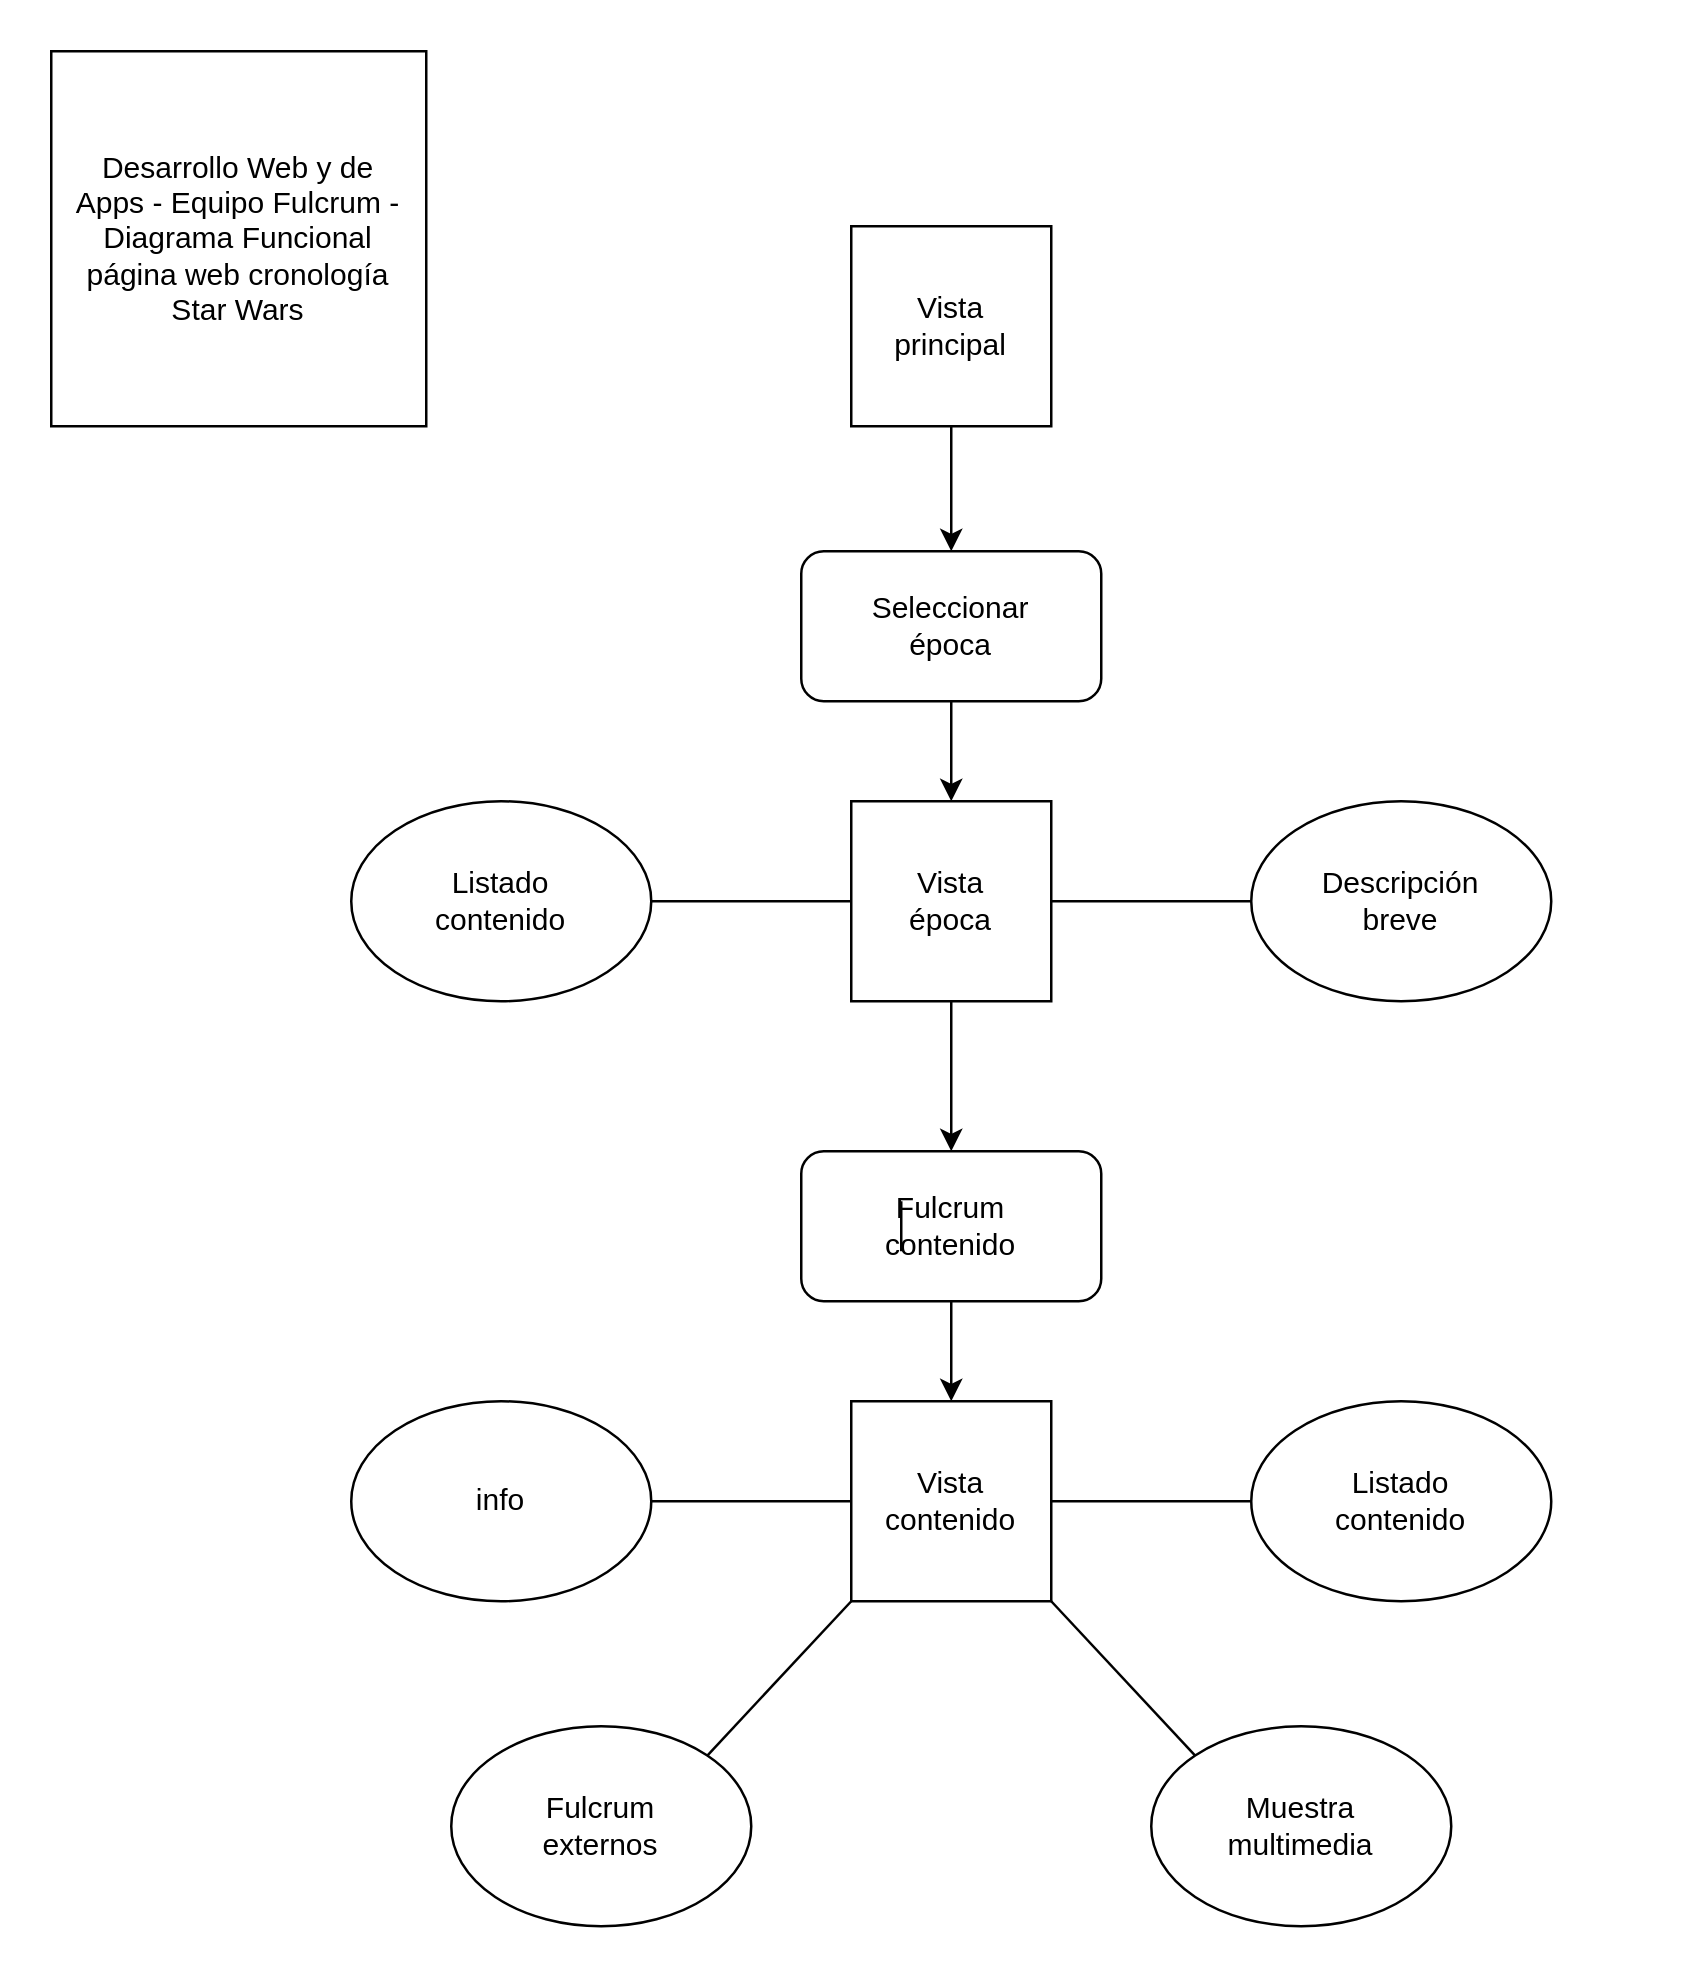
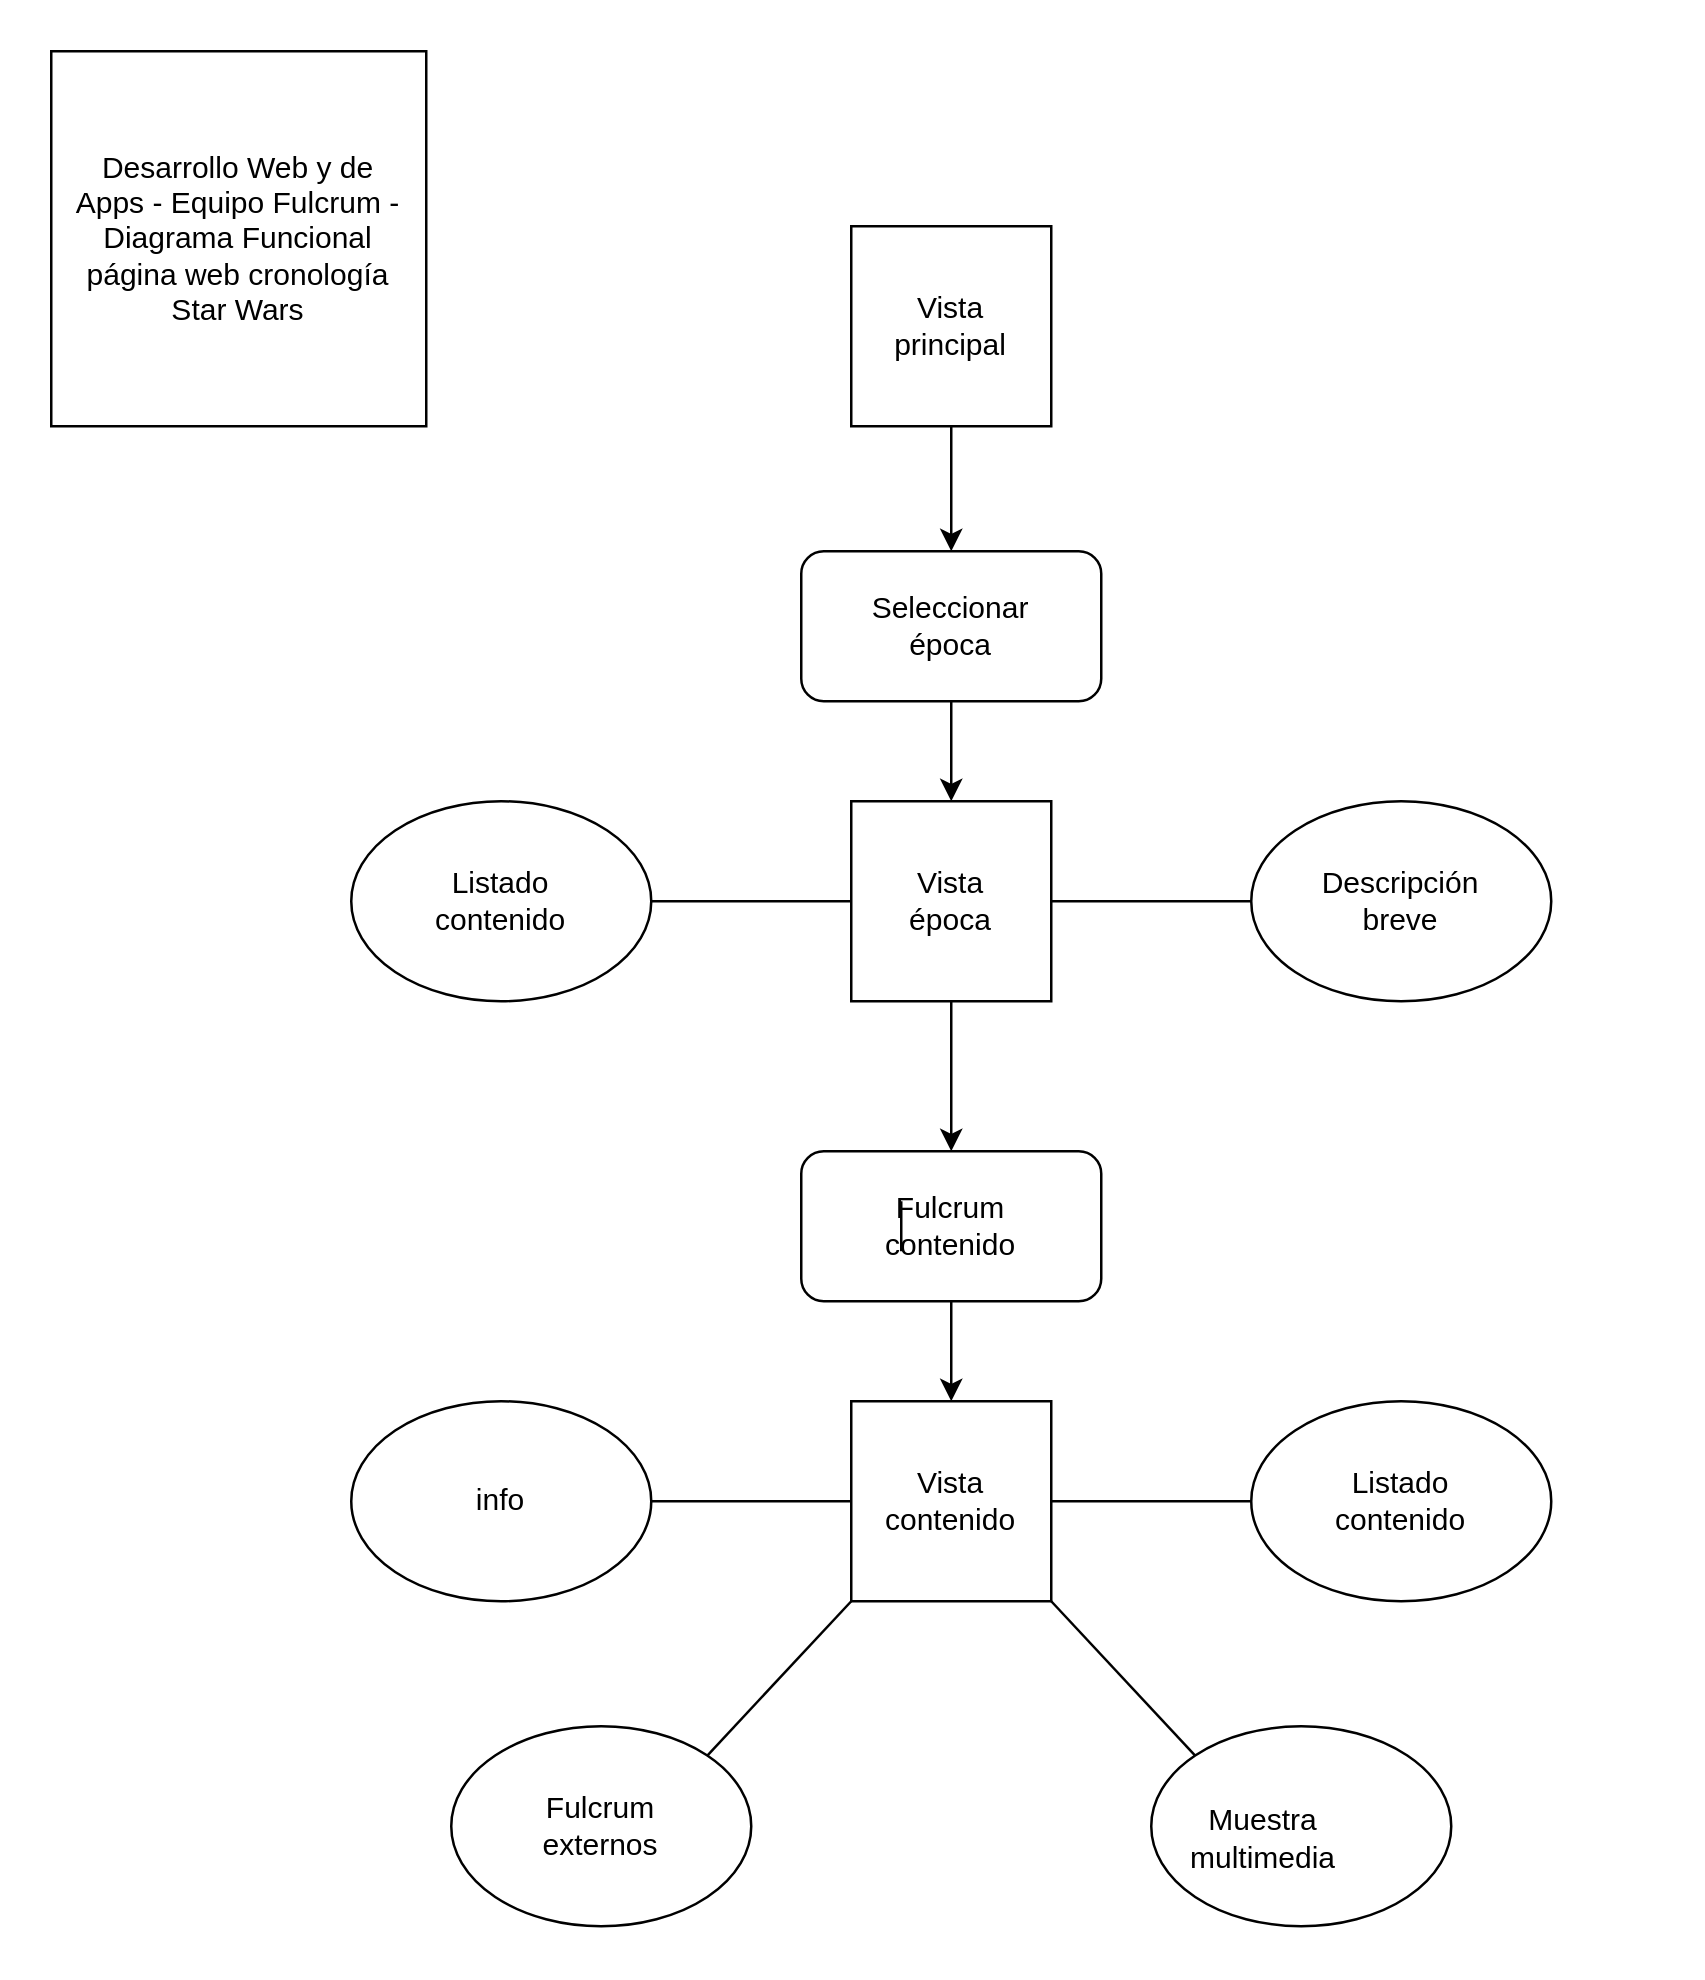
(1301, 1826) -> (1264, 1839)
